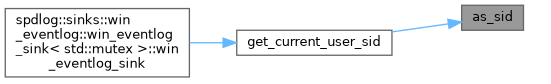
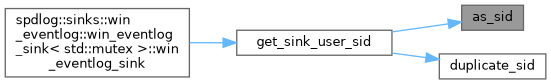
(314, 43) -> (314, 43)
none -> (493, 66)
